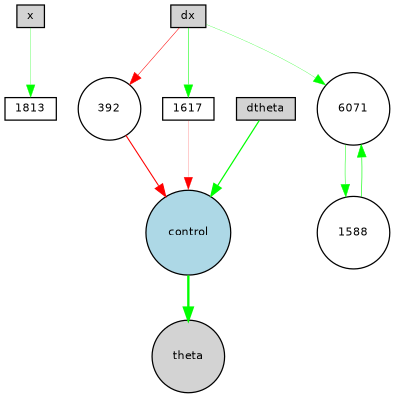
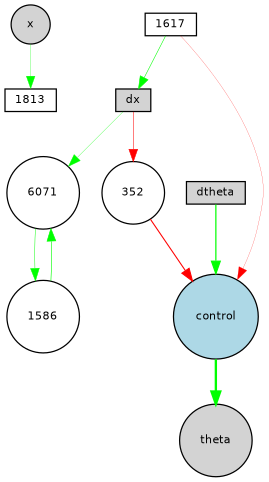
(31, 16) -> (31, 24)
(188, 56) -> (155, 57)
(109, 109) -> (133, 193)
(354, 233) -> (43, 317)
